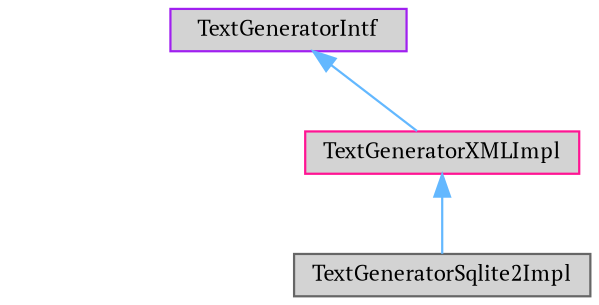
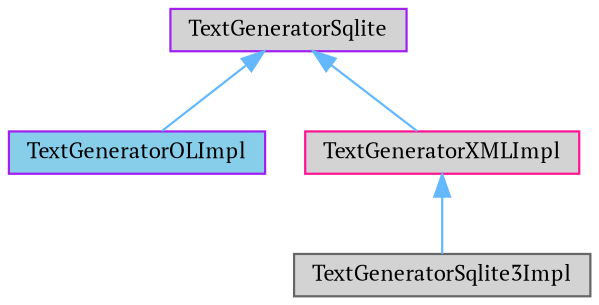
(288, 30) -> (288, 30)
none -> (137, 153)
(442, 275) -> (442, 275)
